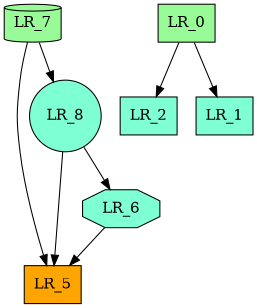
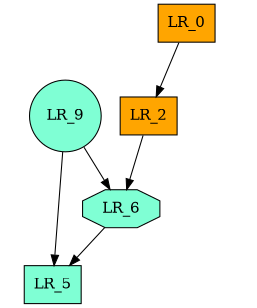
(33, 23) -> none
(187, 23) -> (187, 23)
(65, 116) -> (65, 116)
(149, 116) -> (149, 116)
(225, 116) -> none
none -> (136, 157)
(53, 285) -> (53, 285)
